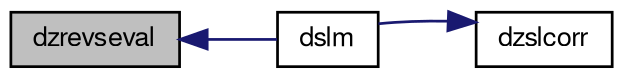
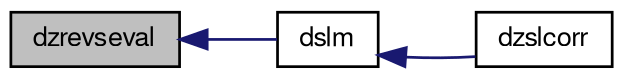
(413, 21) -> (441, 58)
